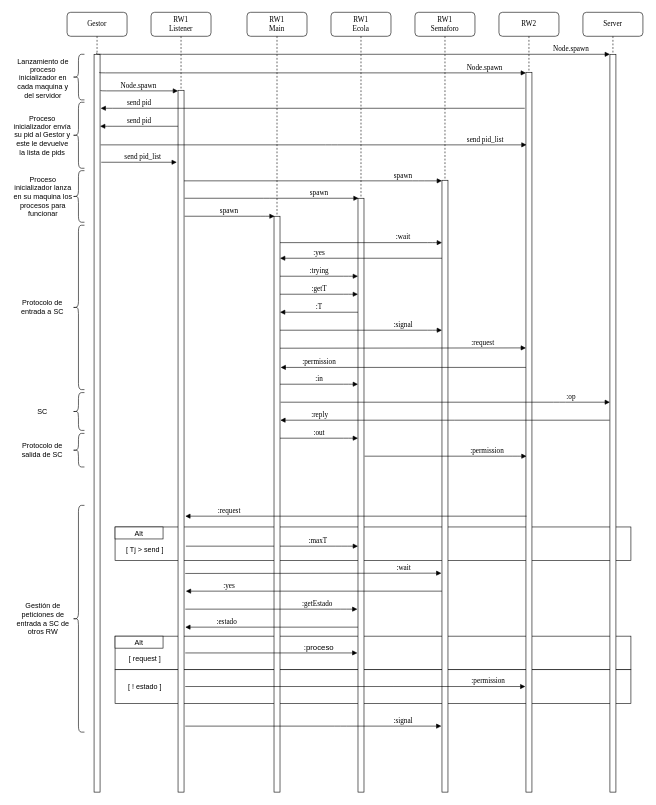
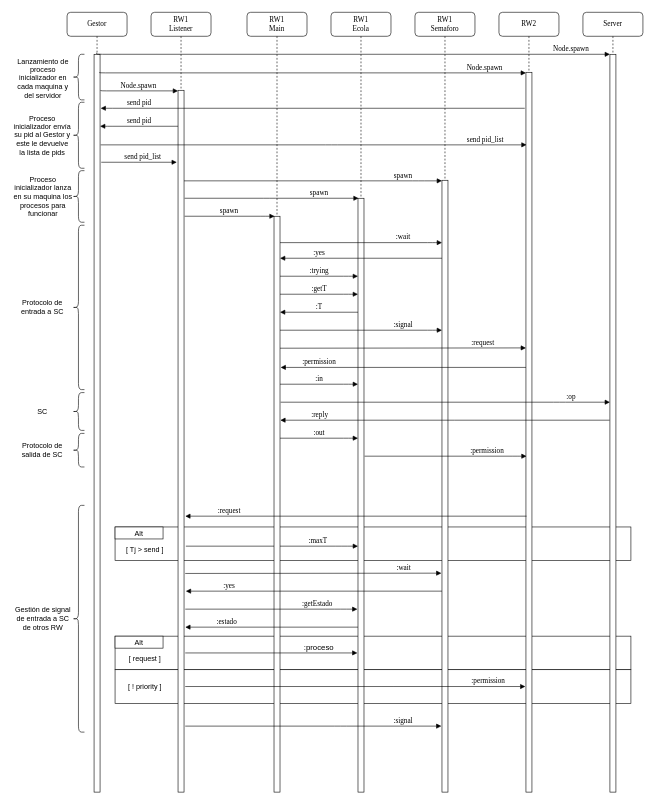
(43, 619) -> (43, 619)
(145, 687) -> (145, 687)
